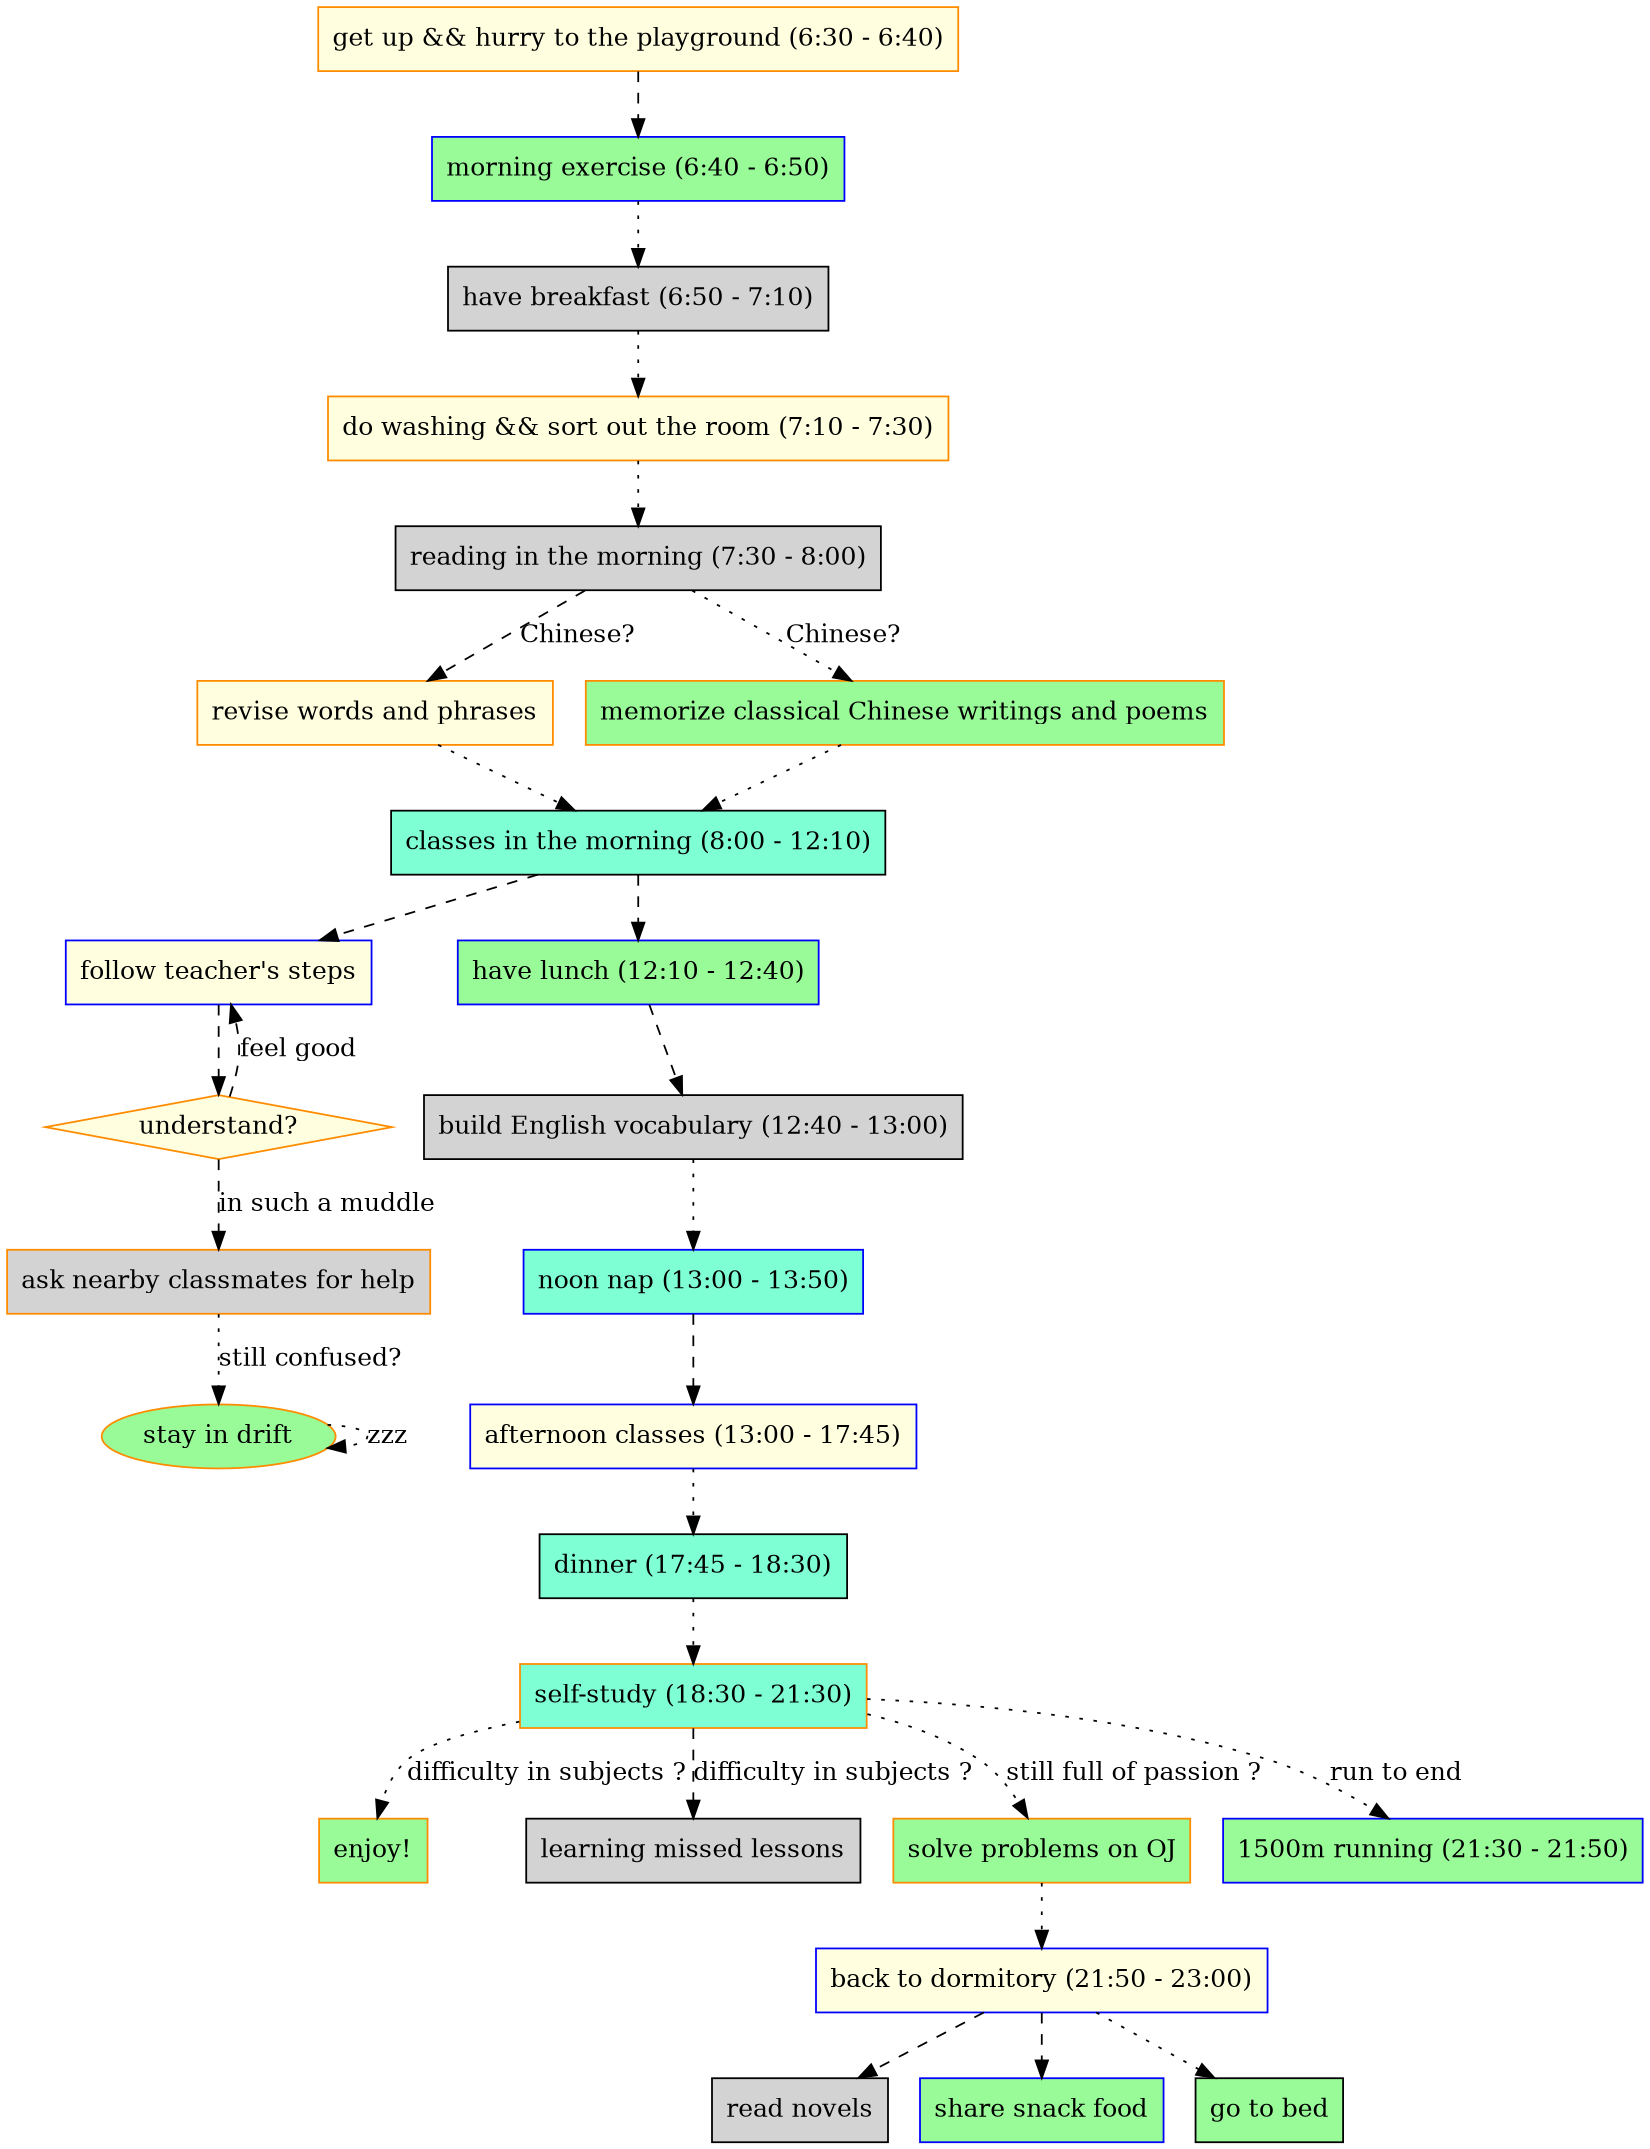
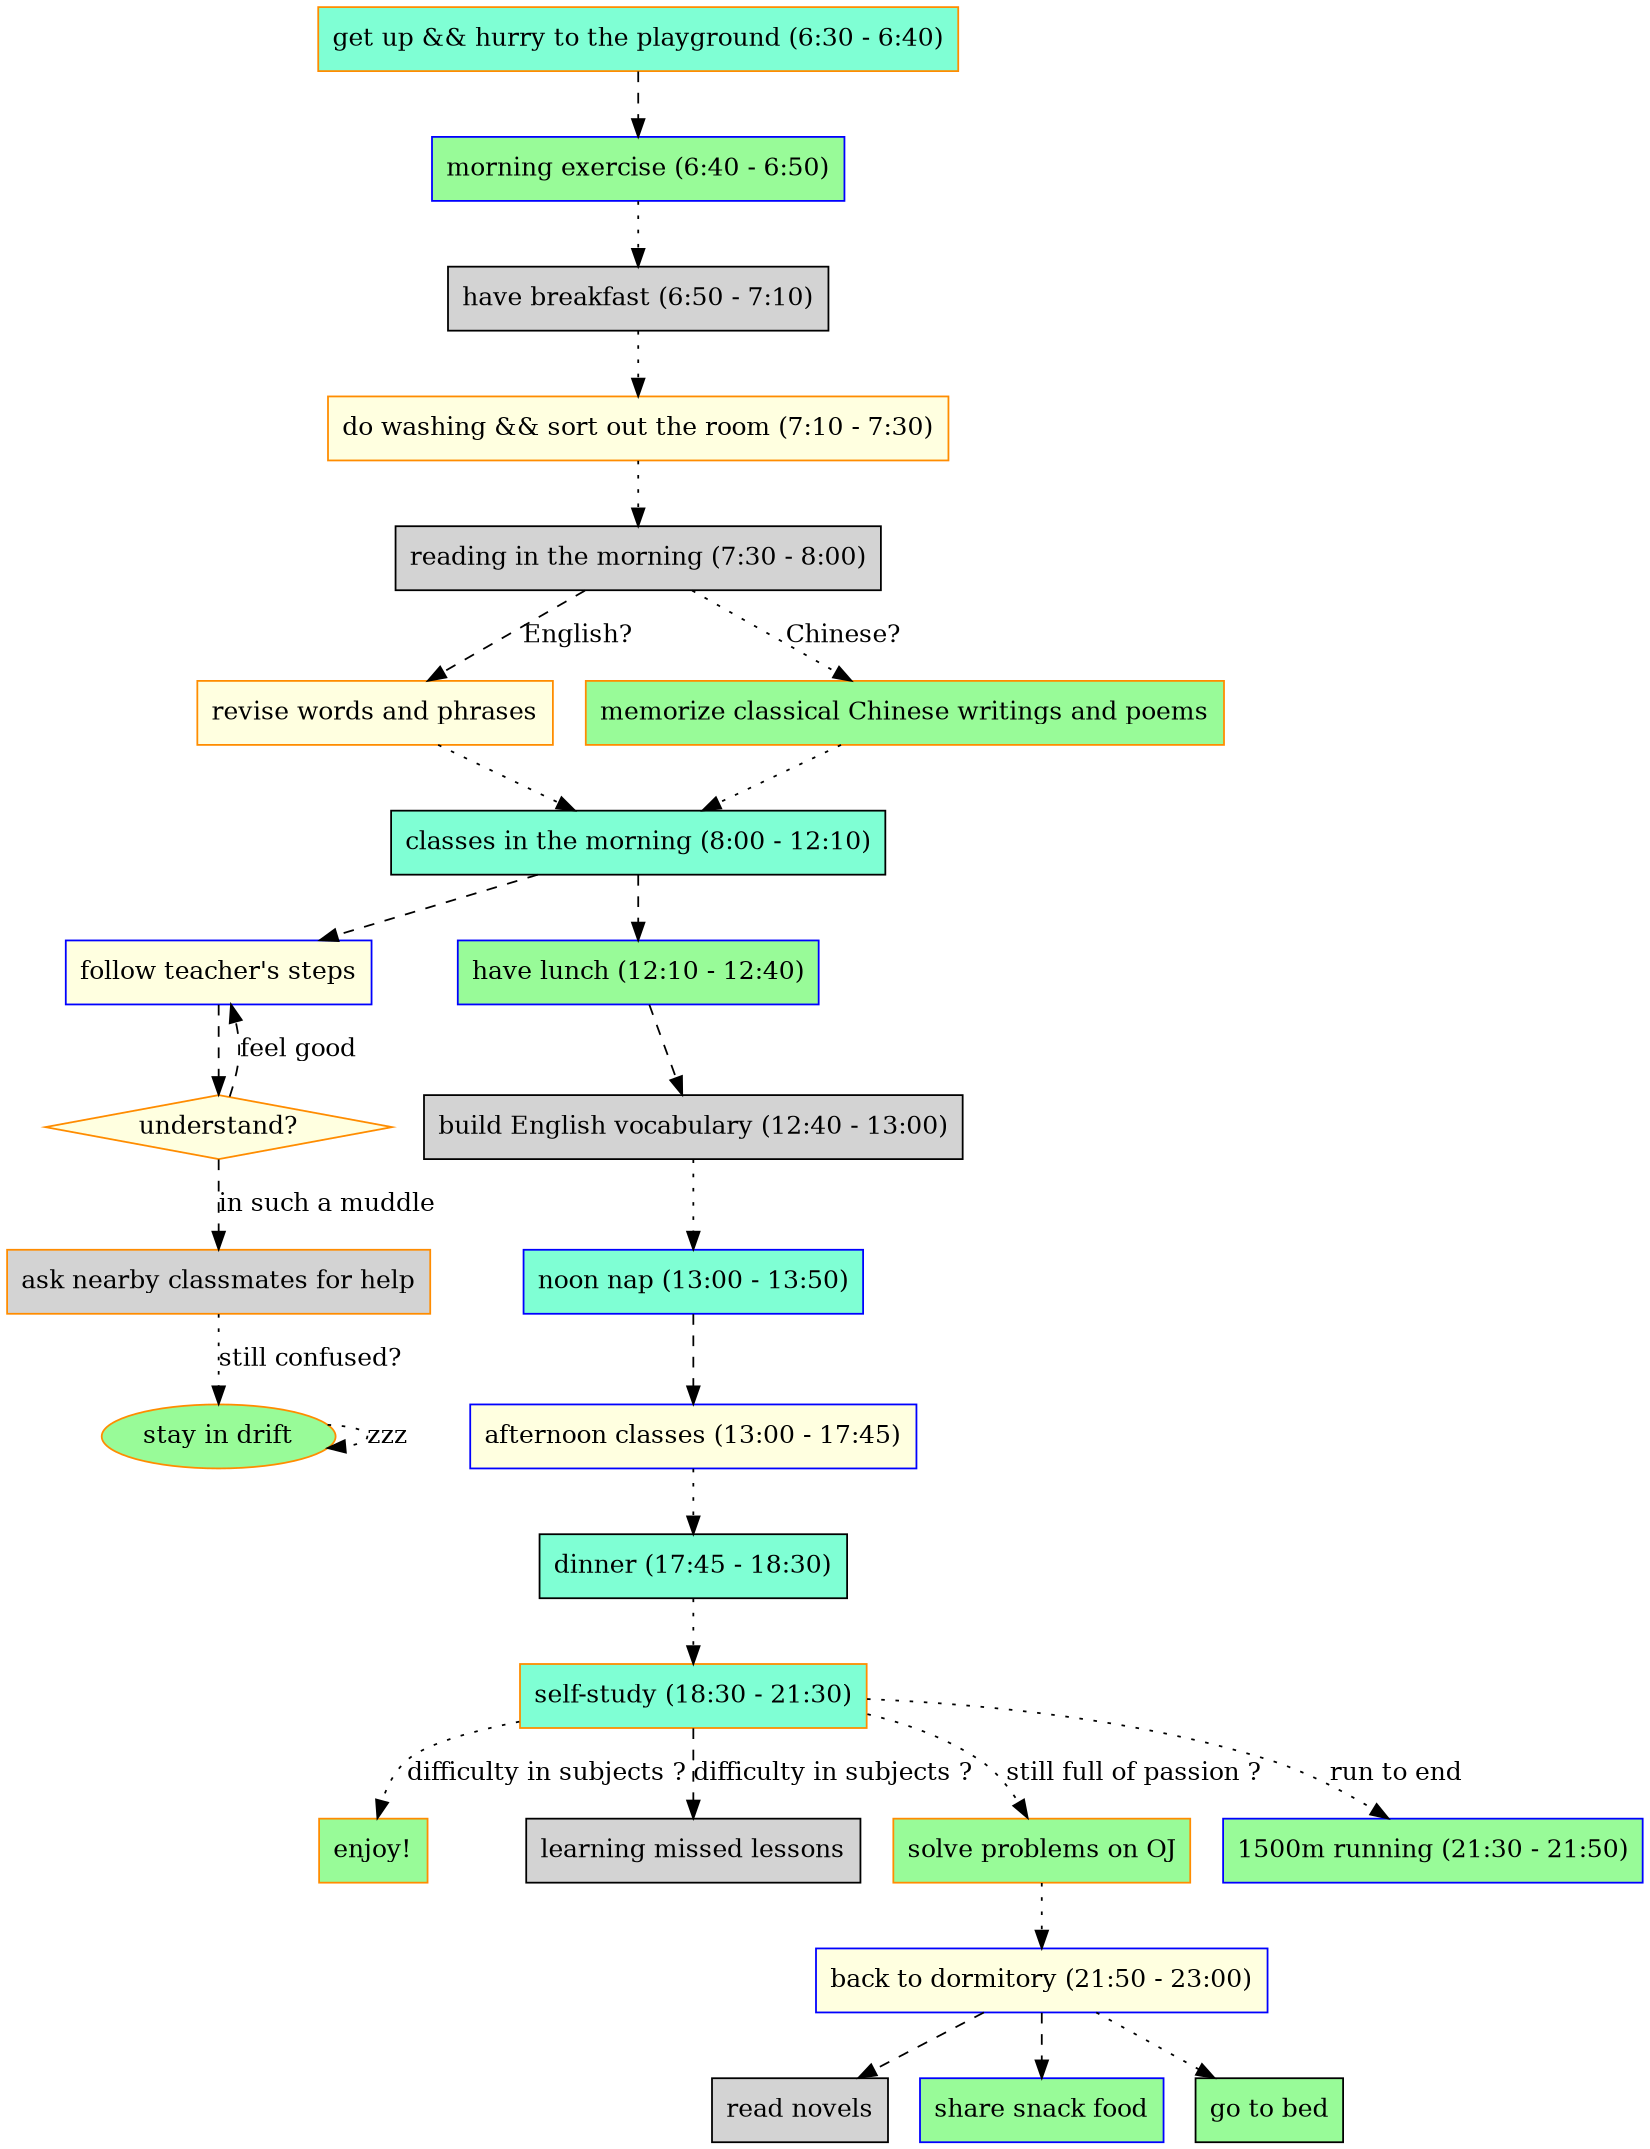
(638, 39) -> (638, 39)
(578, 636) -> (578, 636)
